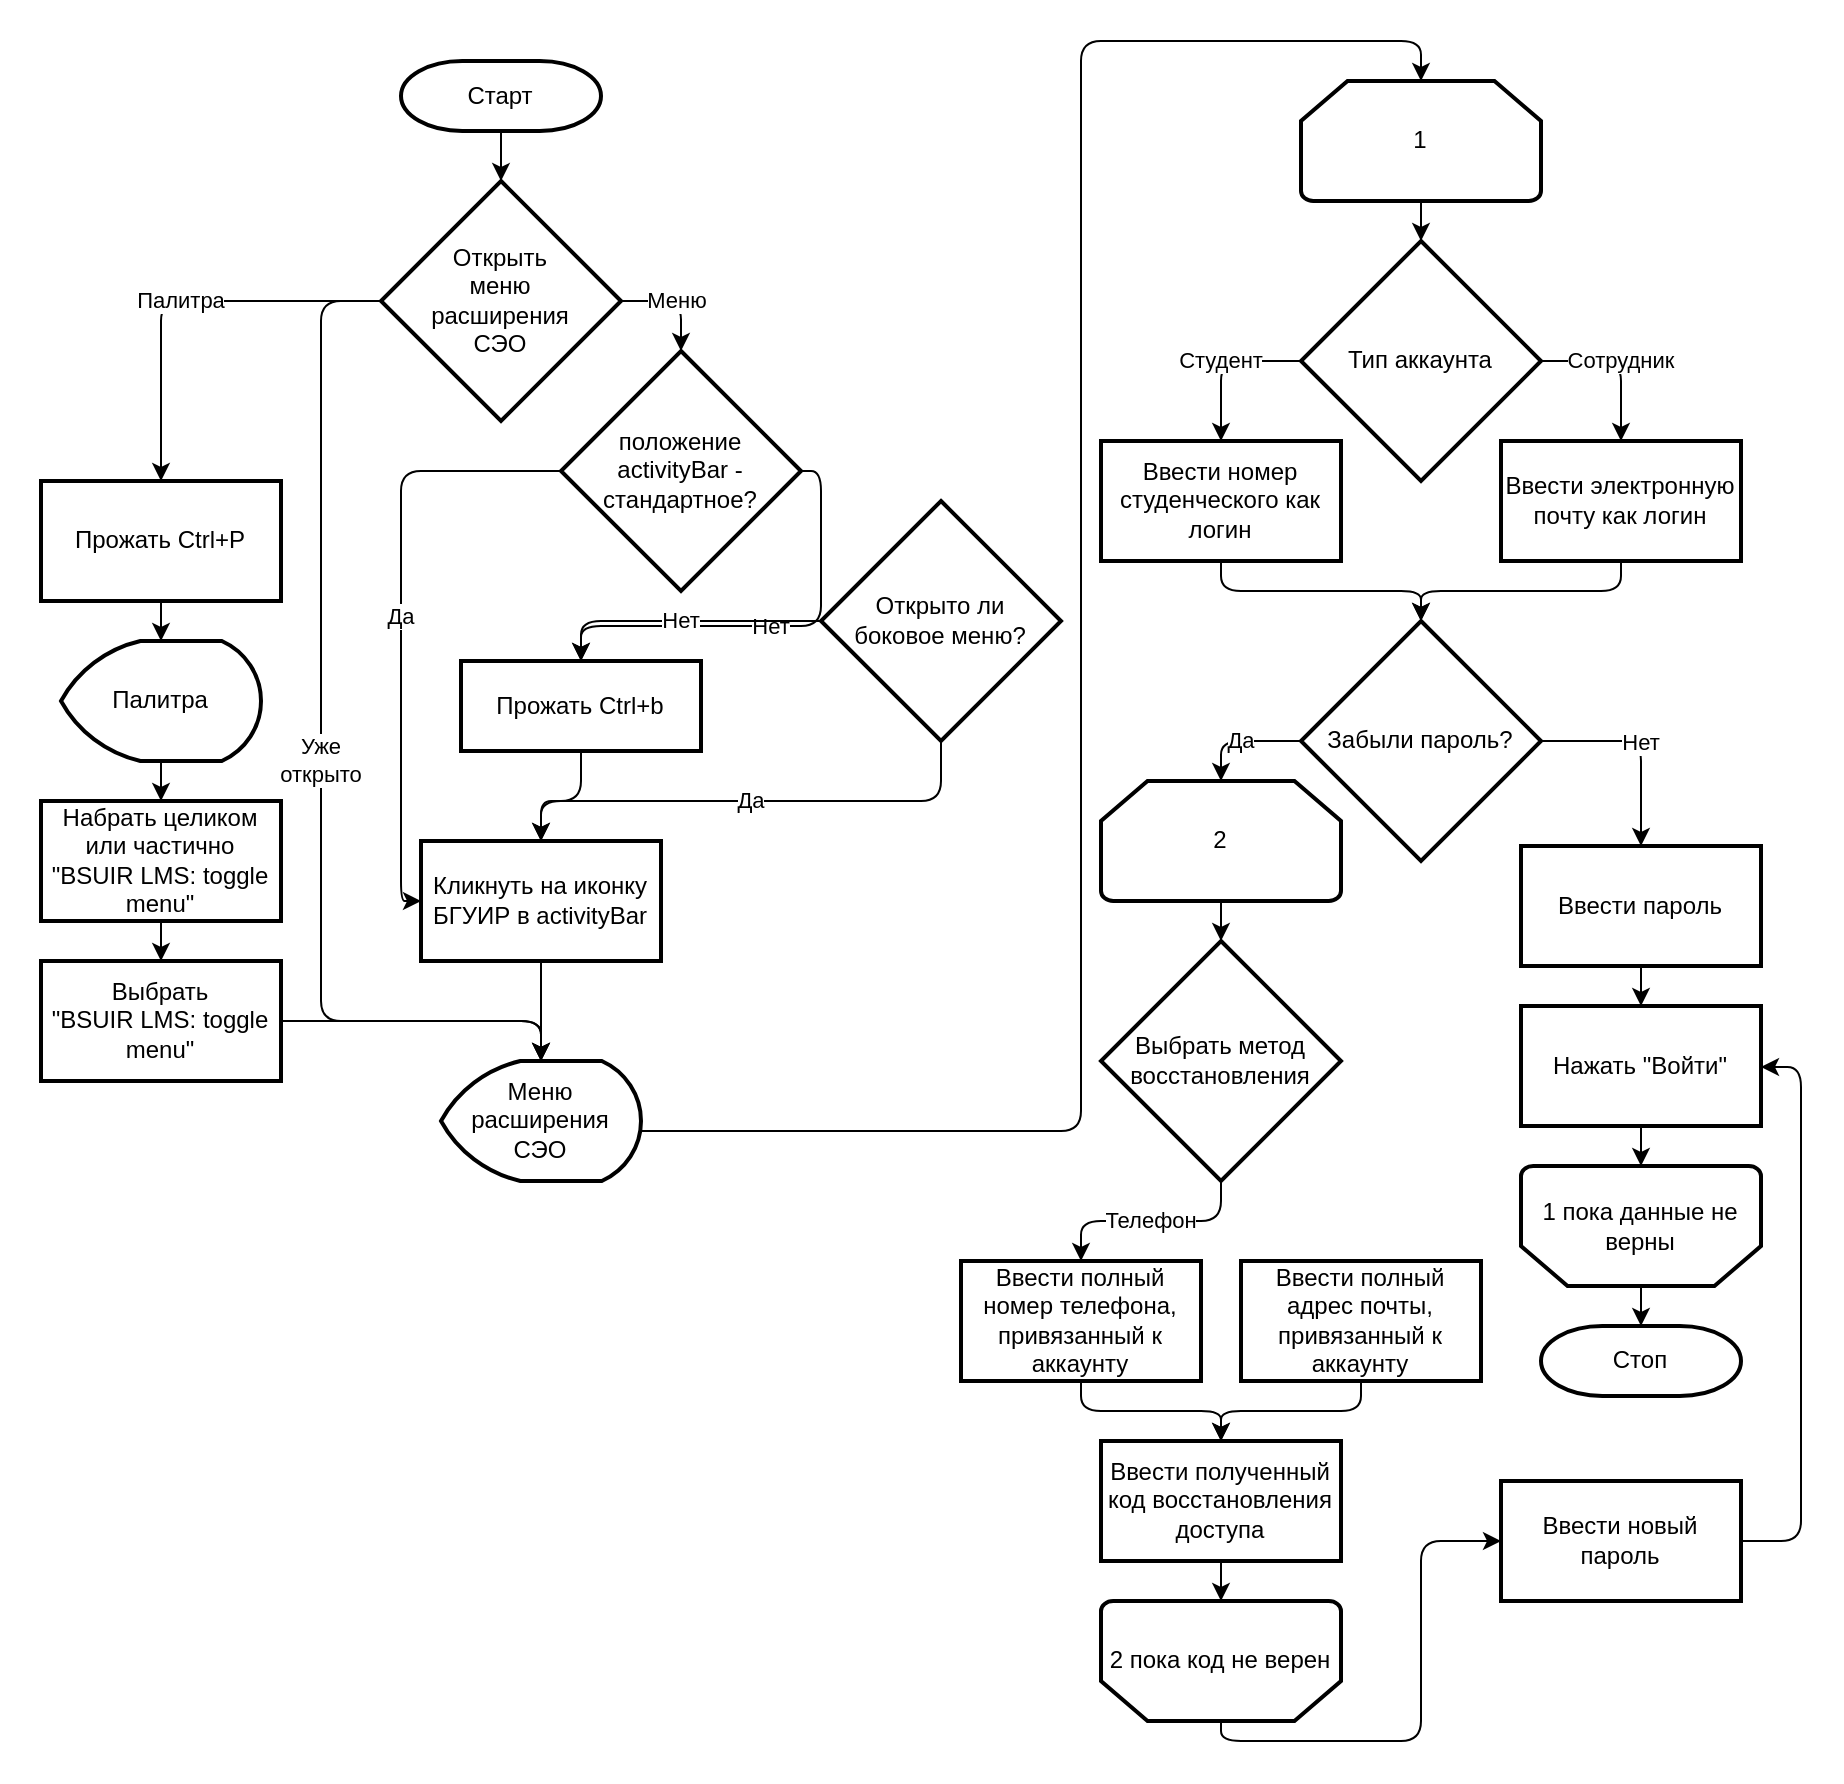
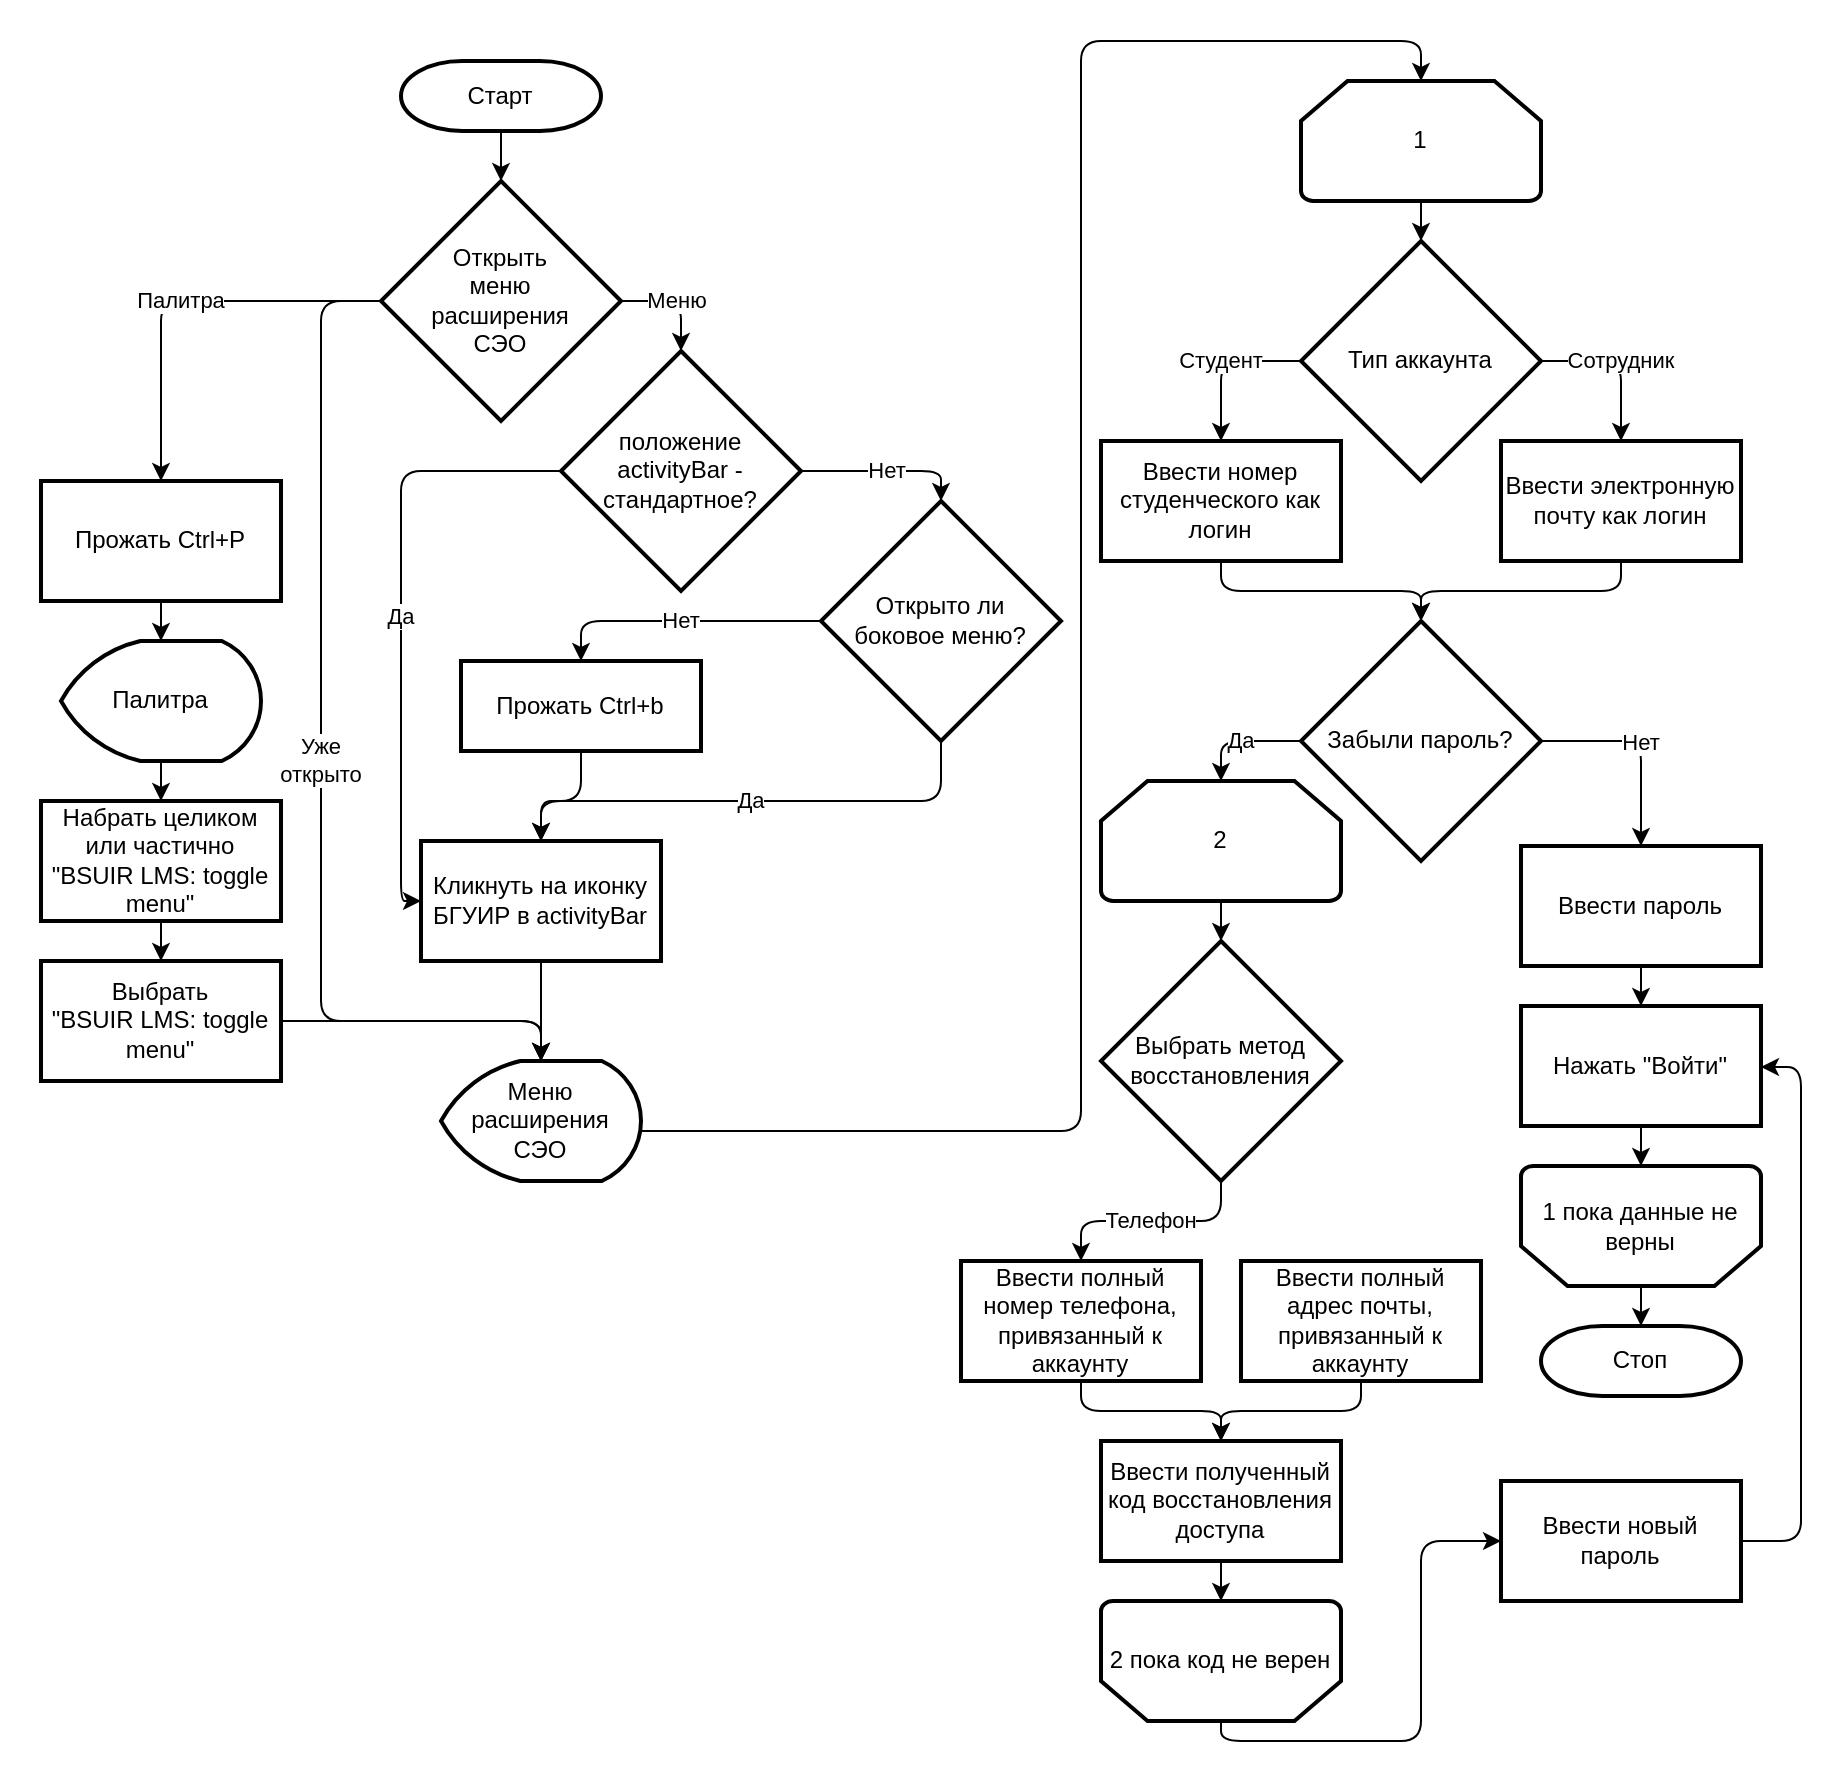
(821, 604) -> (880, 471)
